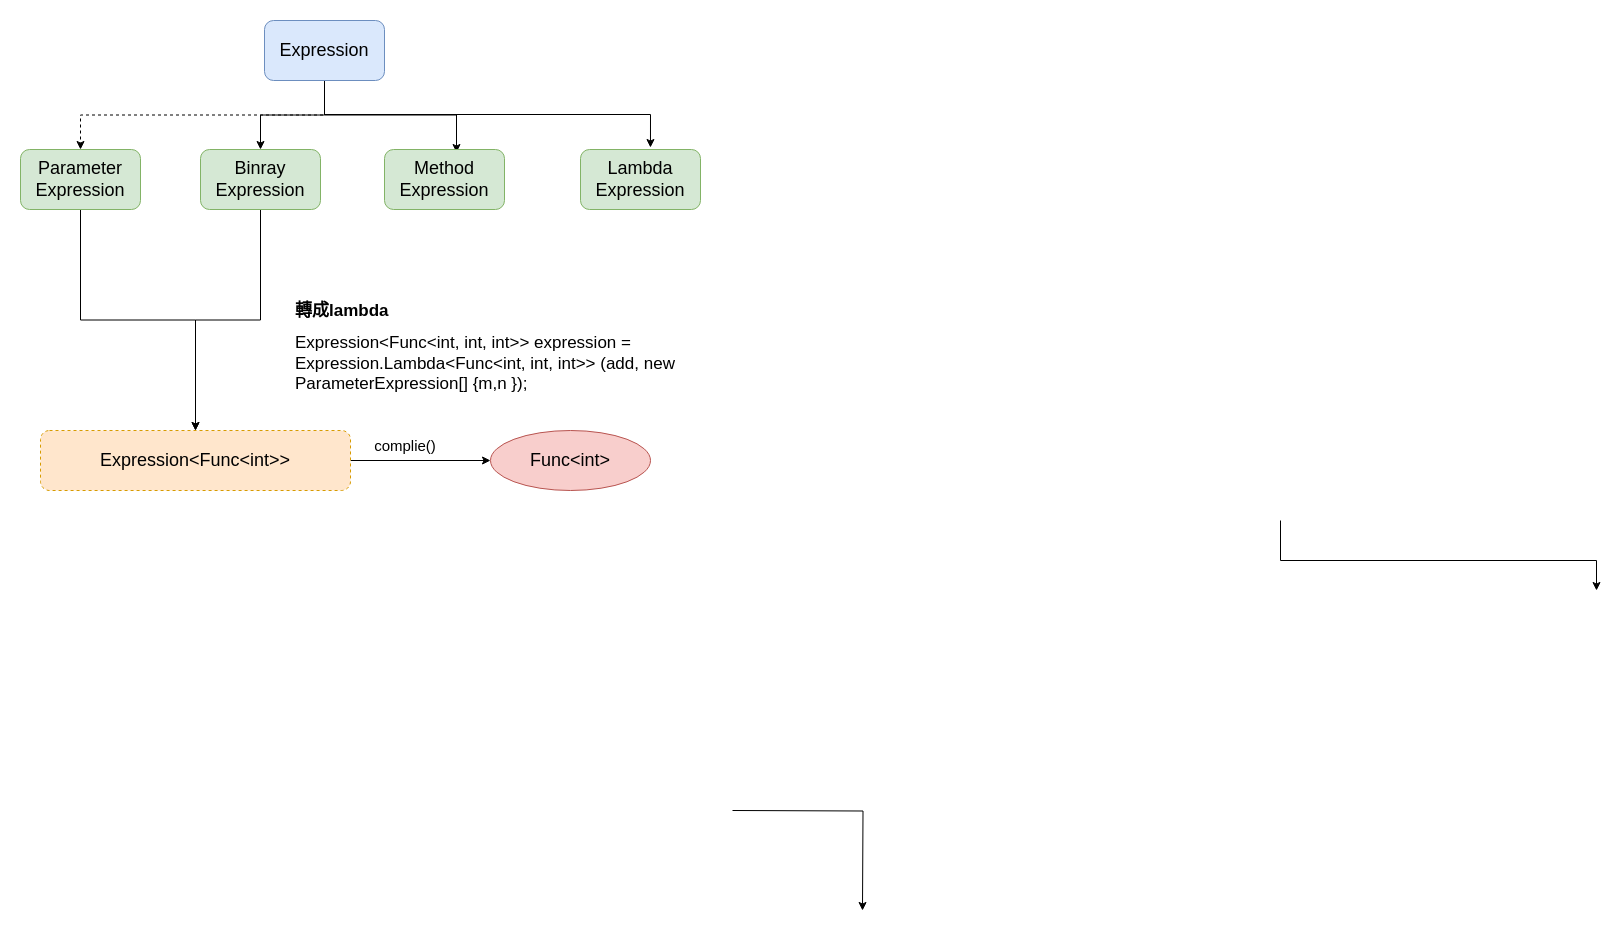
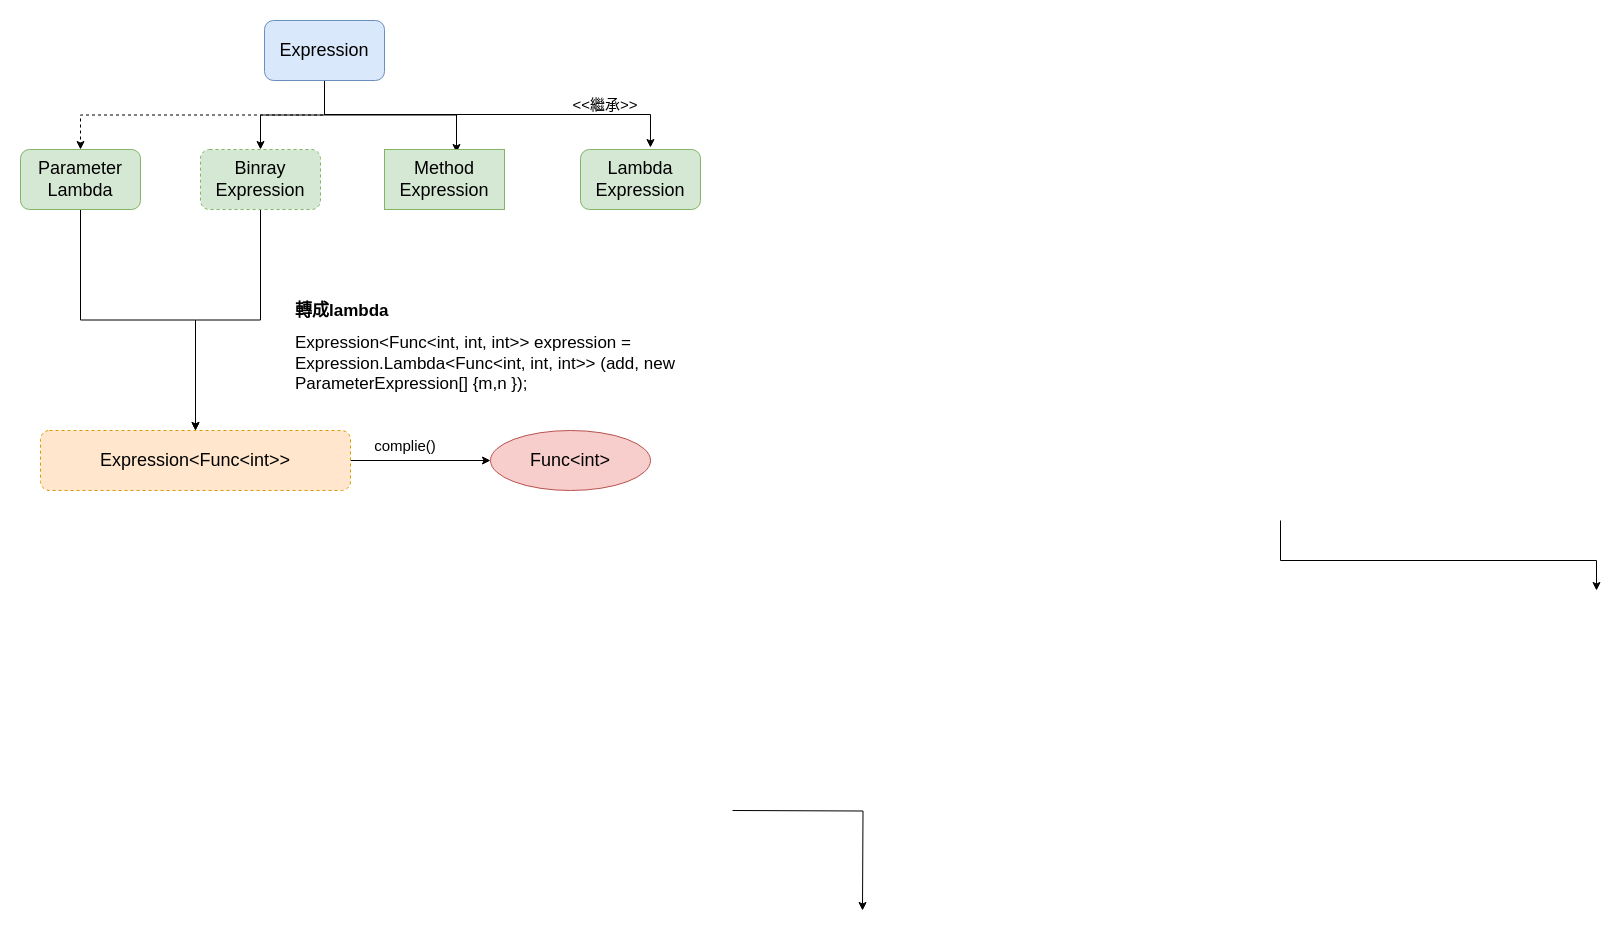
none -> (606, 105)
(81, 180) -> (81, 180)
(261, 180) -> (261, 180)
(445, 180) -> (445, 180)
